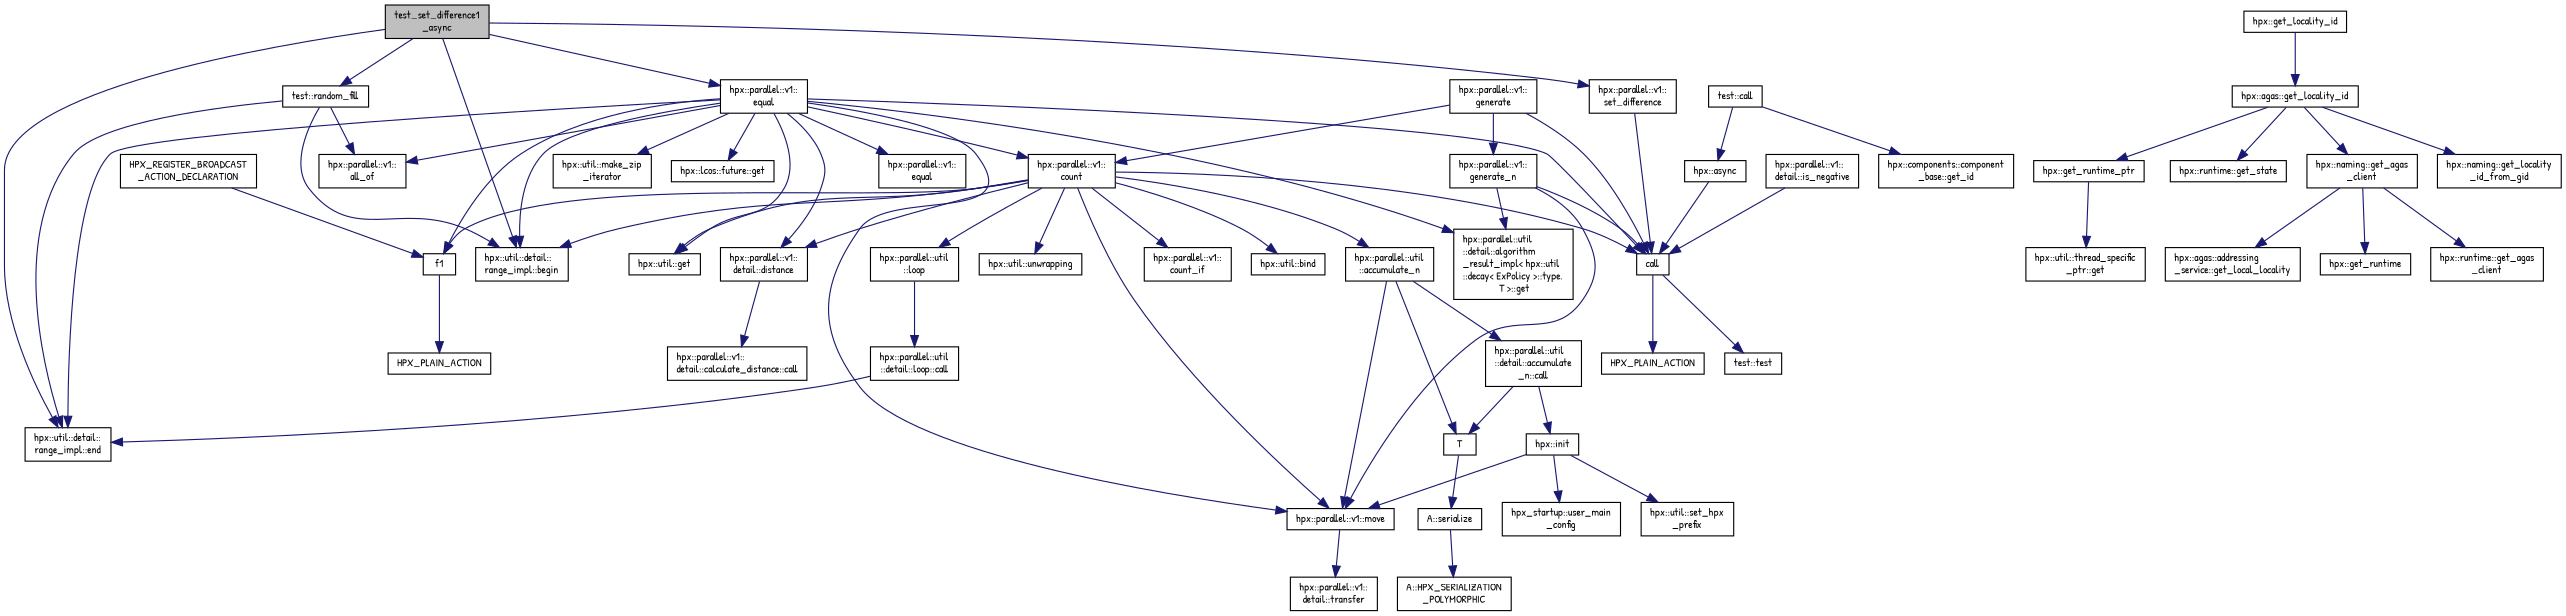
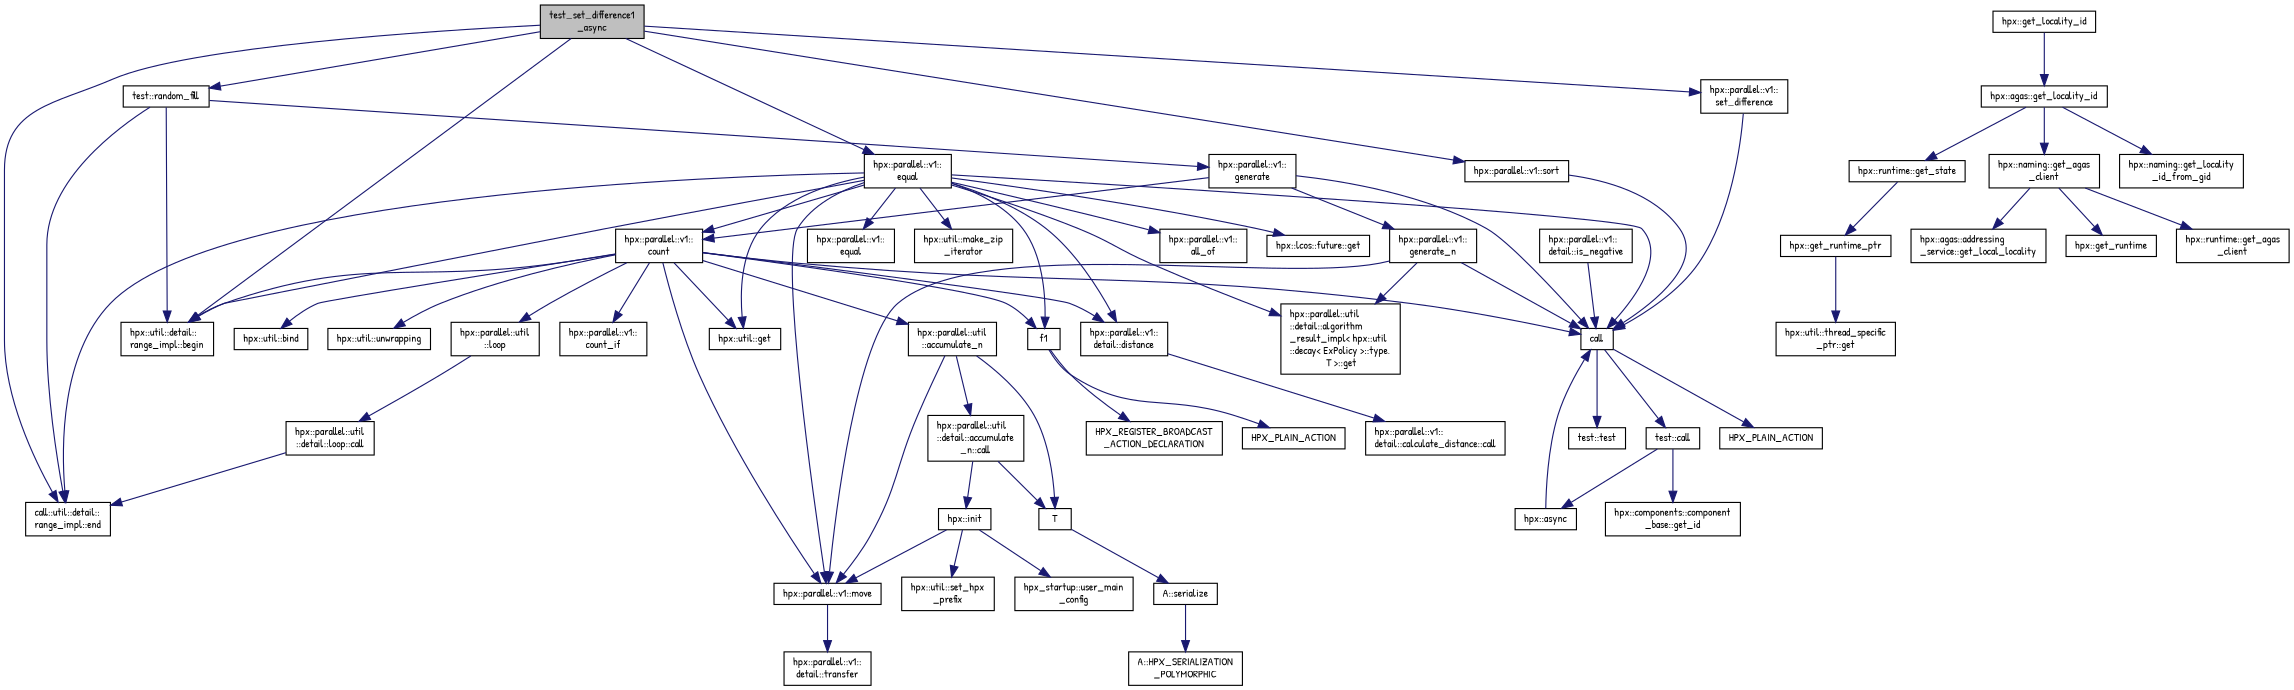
(343, 131) -> (703, 133)
(2197, 132) -> (1875, 205)
none -> (1517, 171)
(322, 221) -> (1093, 395)
none -> (1632, 384)
(68, 444) -> (68, 519)
